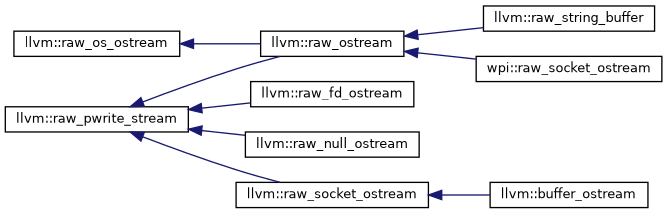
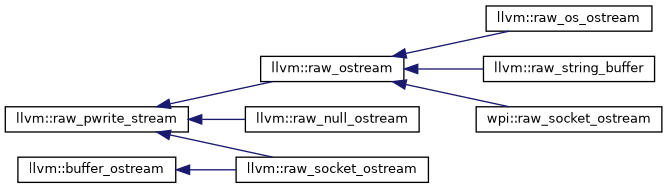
(227, 44) -> (458, 42)
(332, 94) -> none
(466, 195) -> (213, 170)
